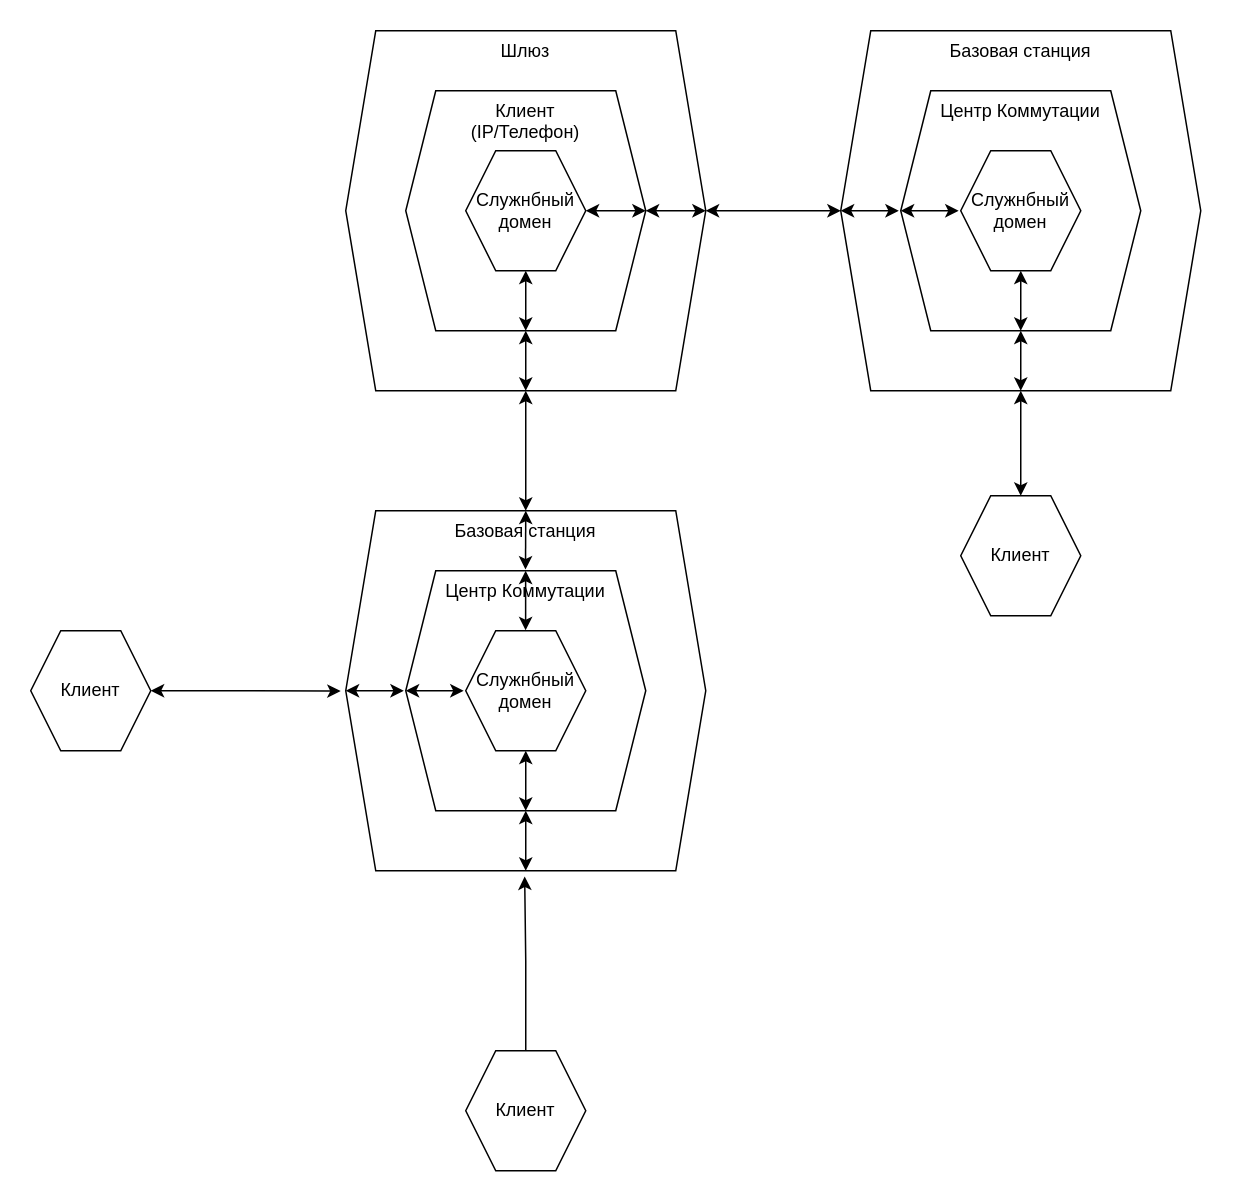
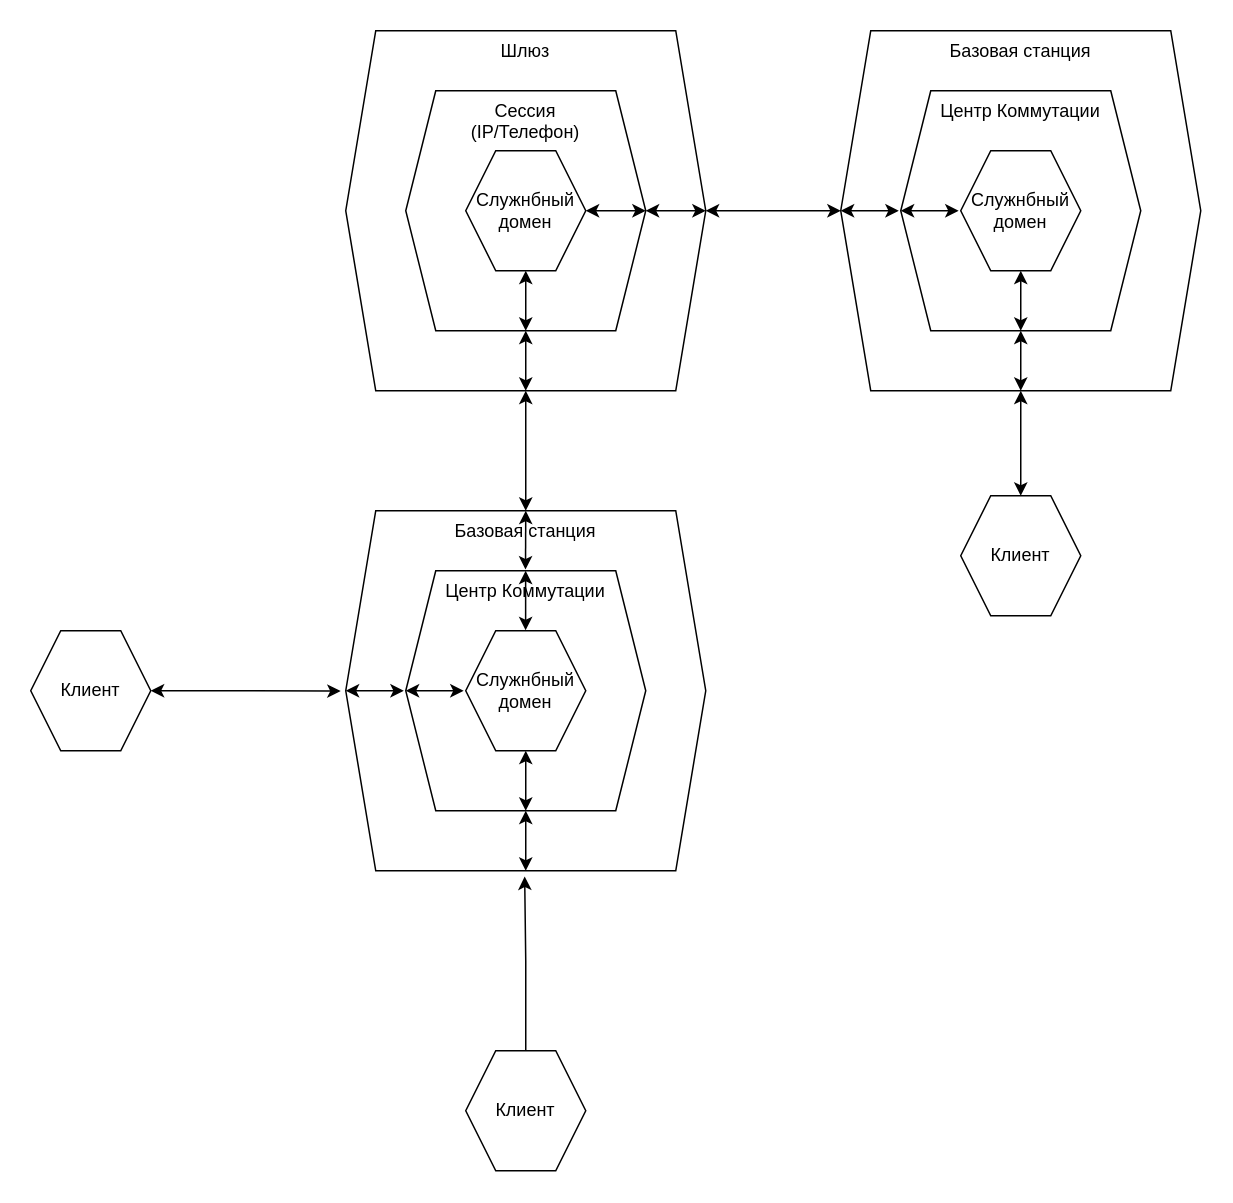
(526, 123) -> (526, 123)
